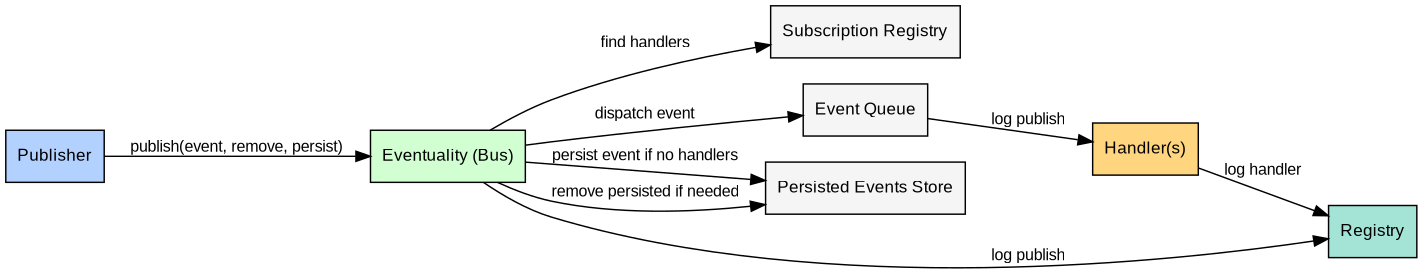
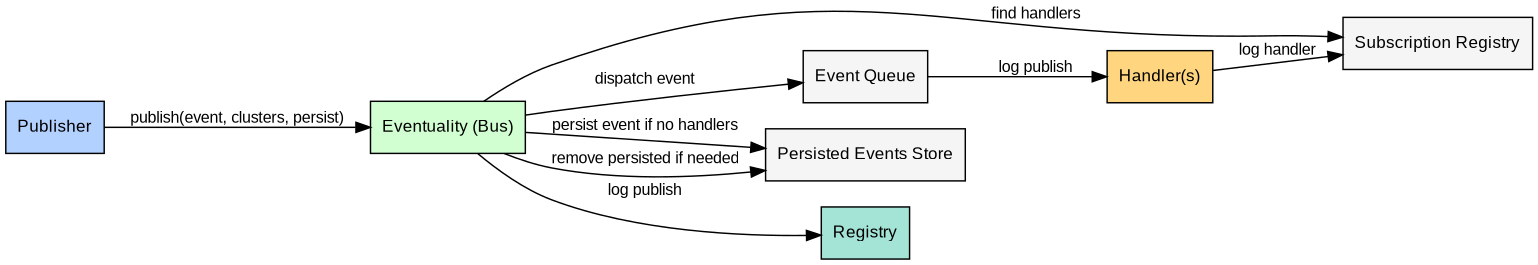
(237, 148) -> (237, 119)
(1257, 189) -> (1271, 63)
